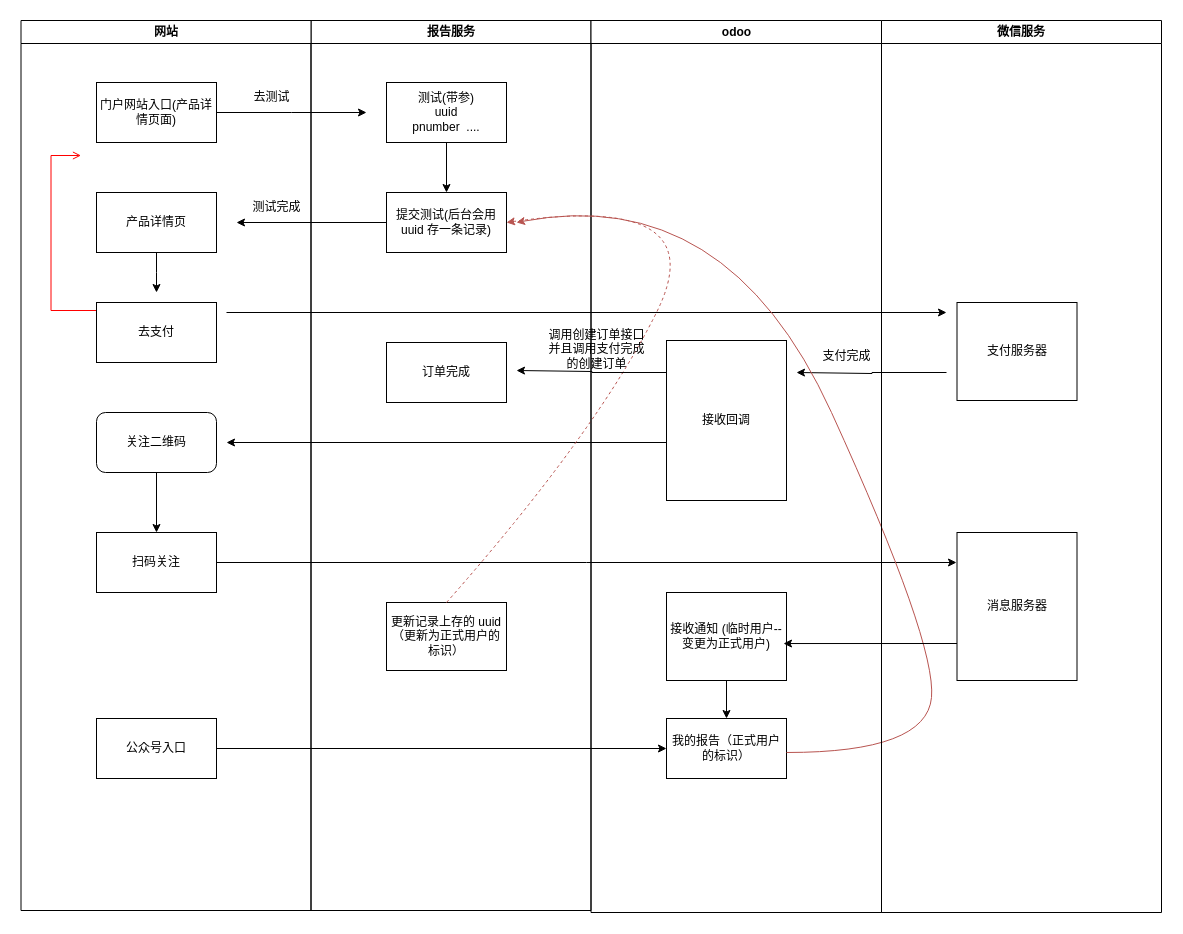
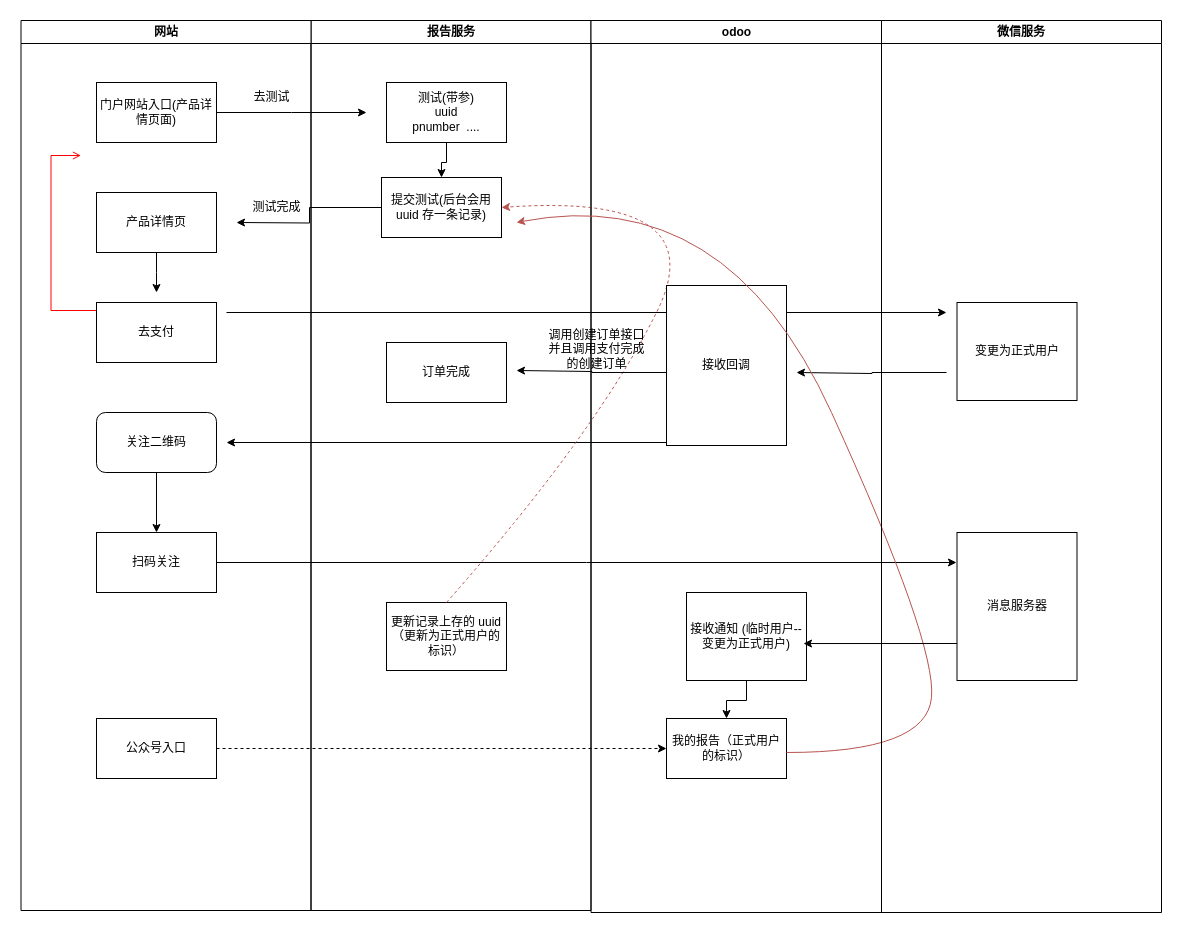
(447, 223) -> (442, 208)
(1018, 352) -> (1018, 352)
(847, 357) -> none
(727, 421) -> (727, 366)
(727, 637) -> (747, 637)
(439, 749) -> (439, 749)
